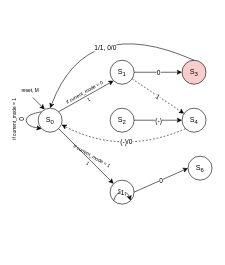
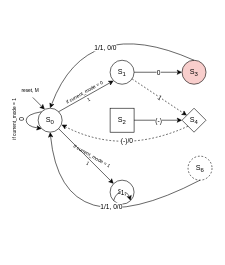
(122, 120) -> (122, 120)
(194, 120) -> (194, 120)
(200, 168) -> (200, 168)
(159, 181) -> none
none -> (106, 207)
